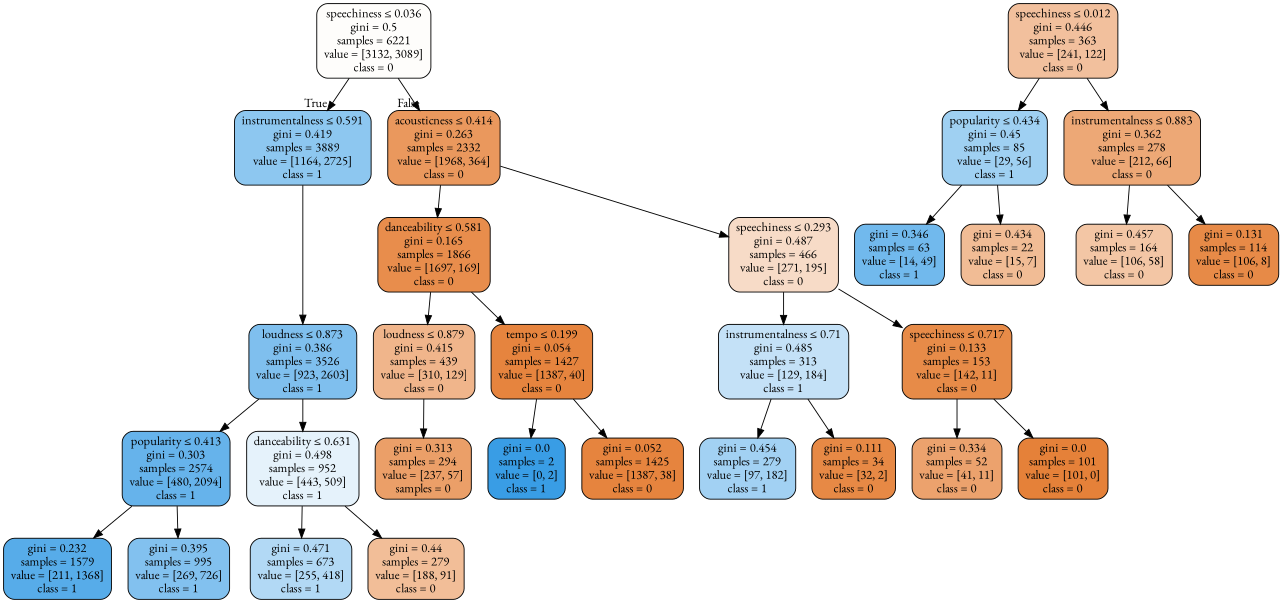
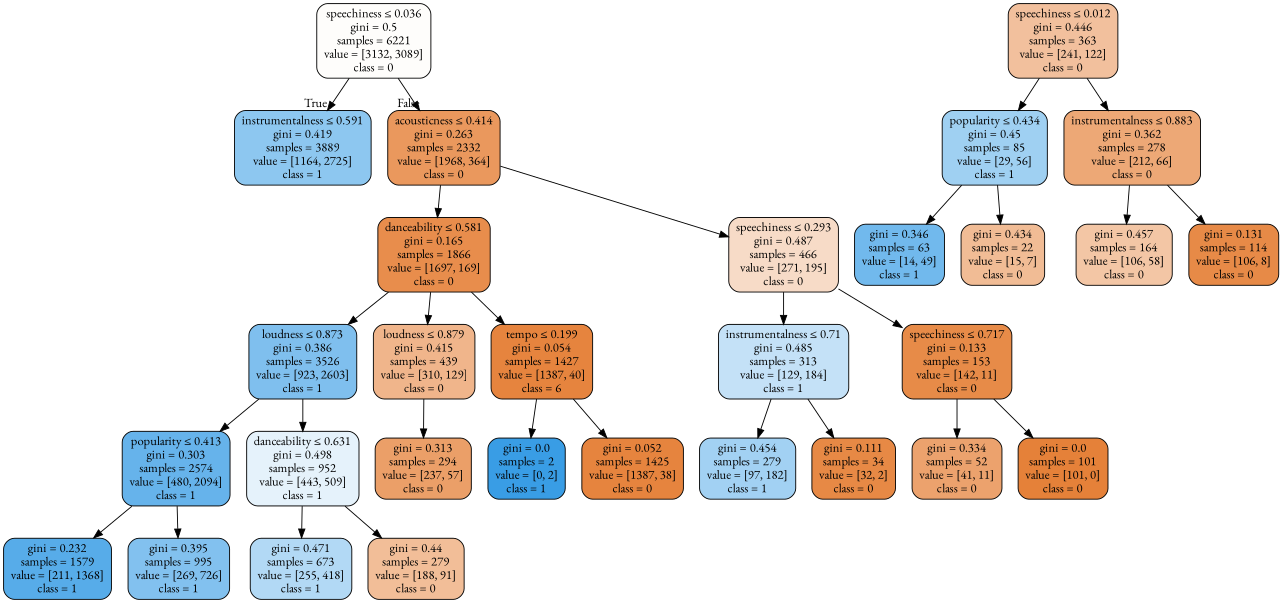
(303, 250) -> (372, 305)
(542, 388) -> (542, 388)
(423, 488) -> (423, 488)
